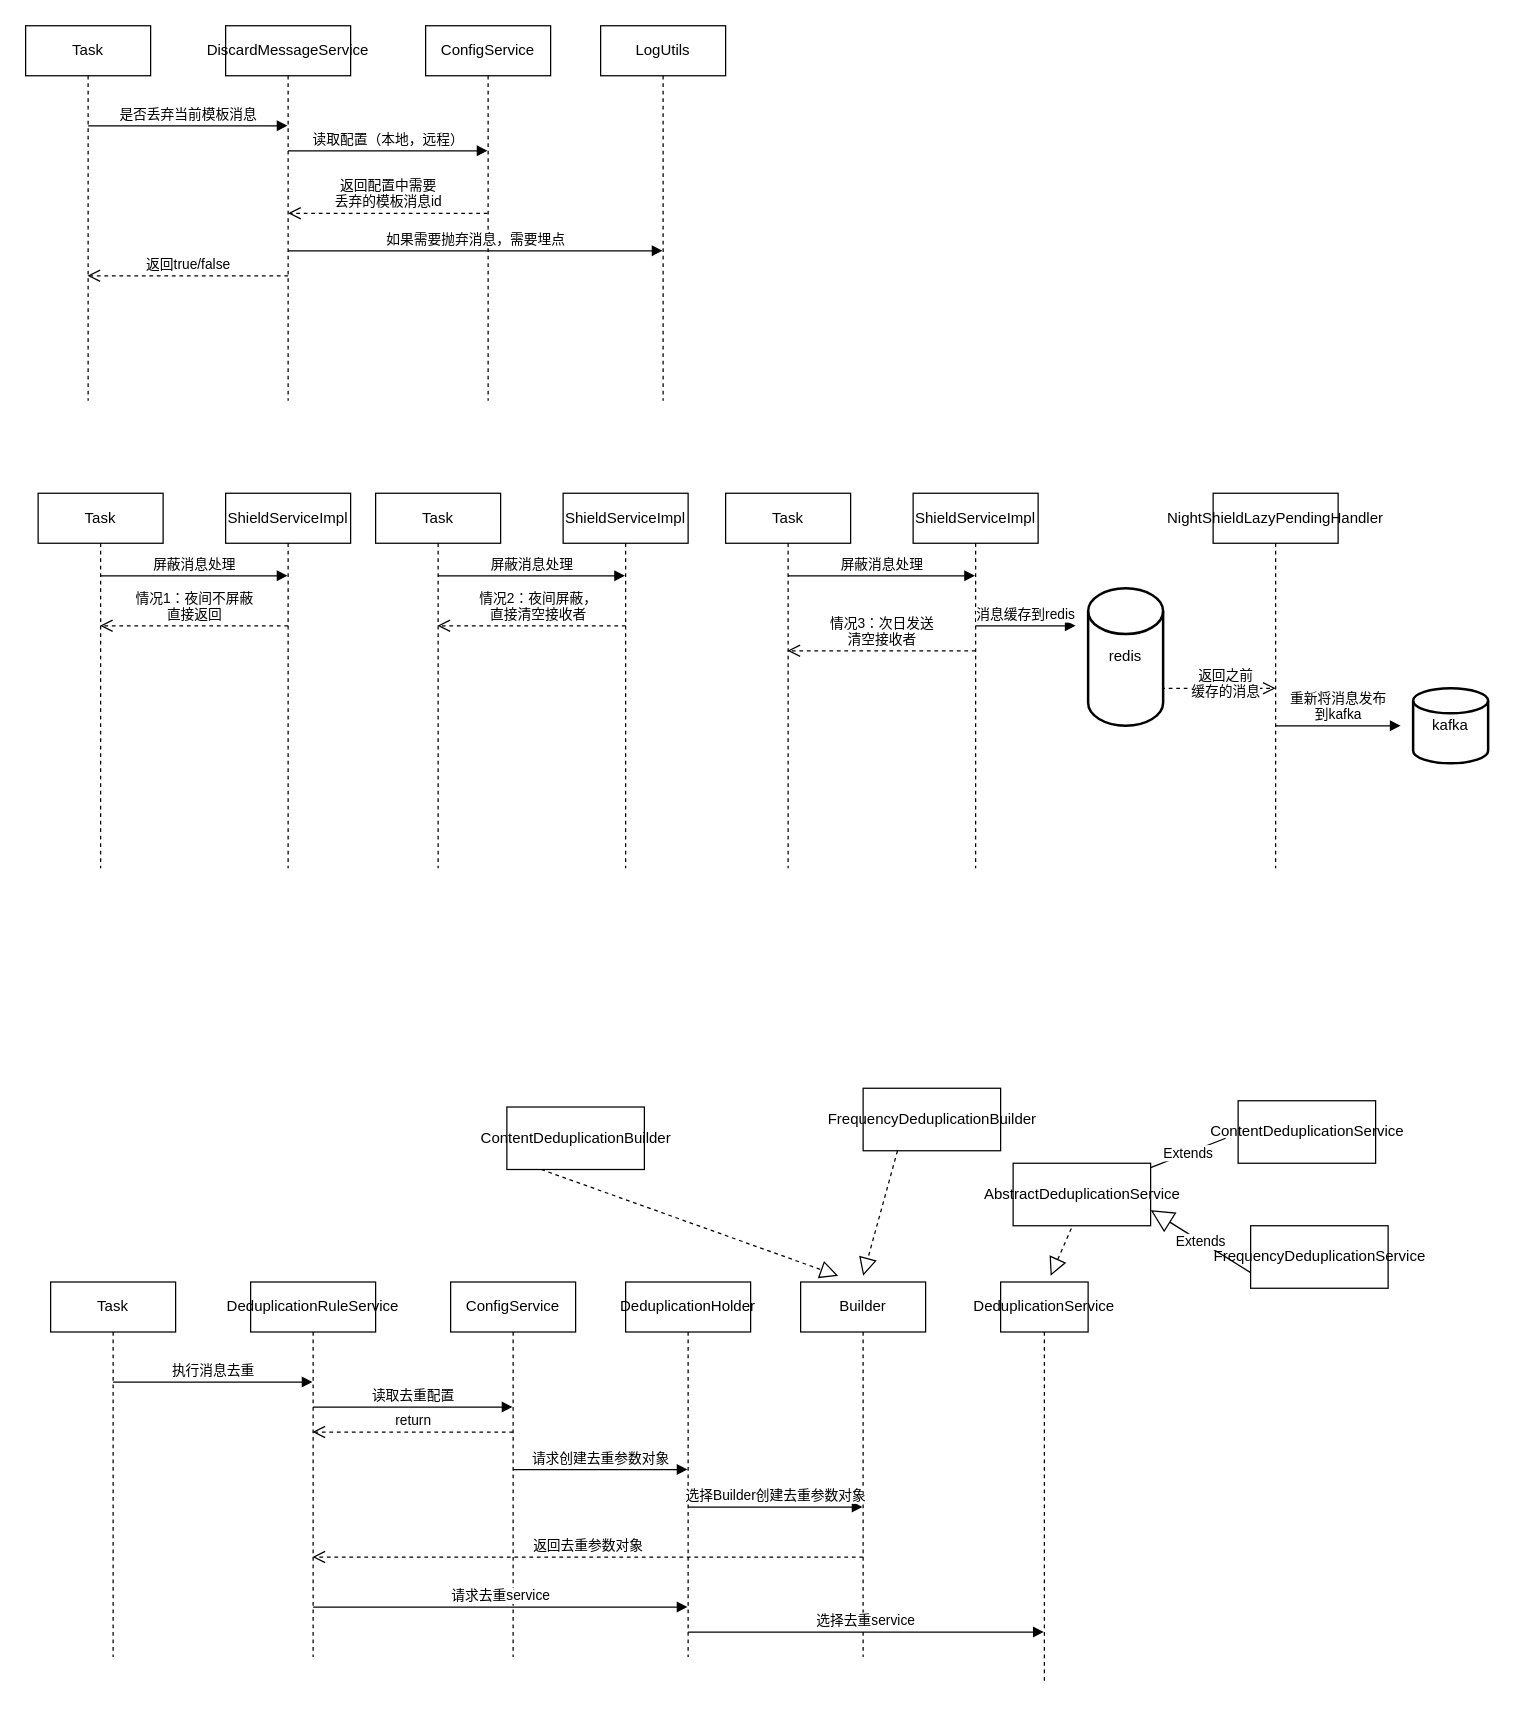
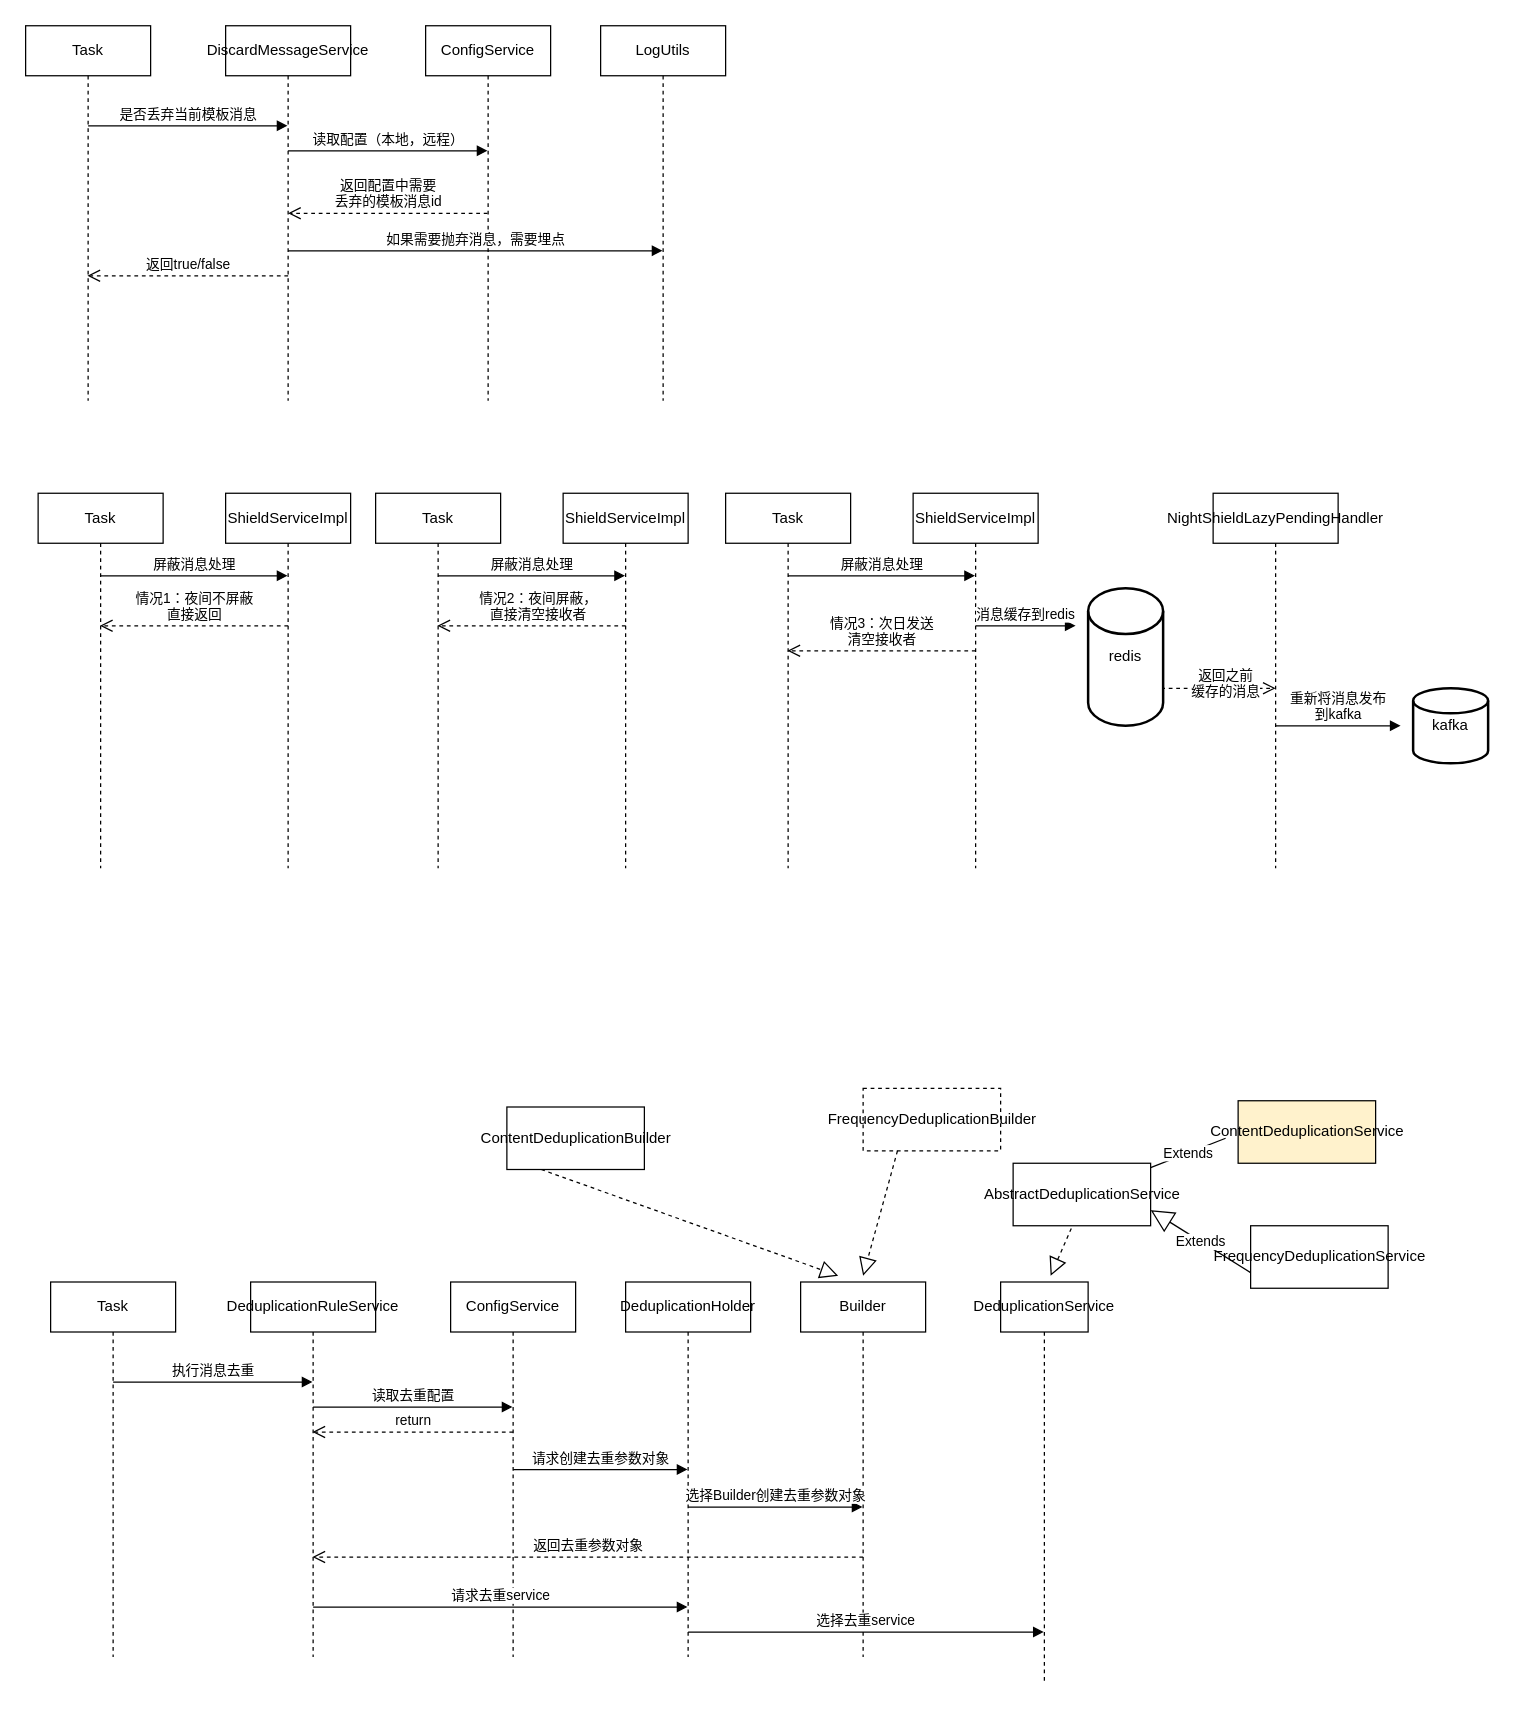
(932, 1119) -> (932, 1119)
(1307, 1132) -> (1307, 1132)
